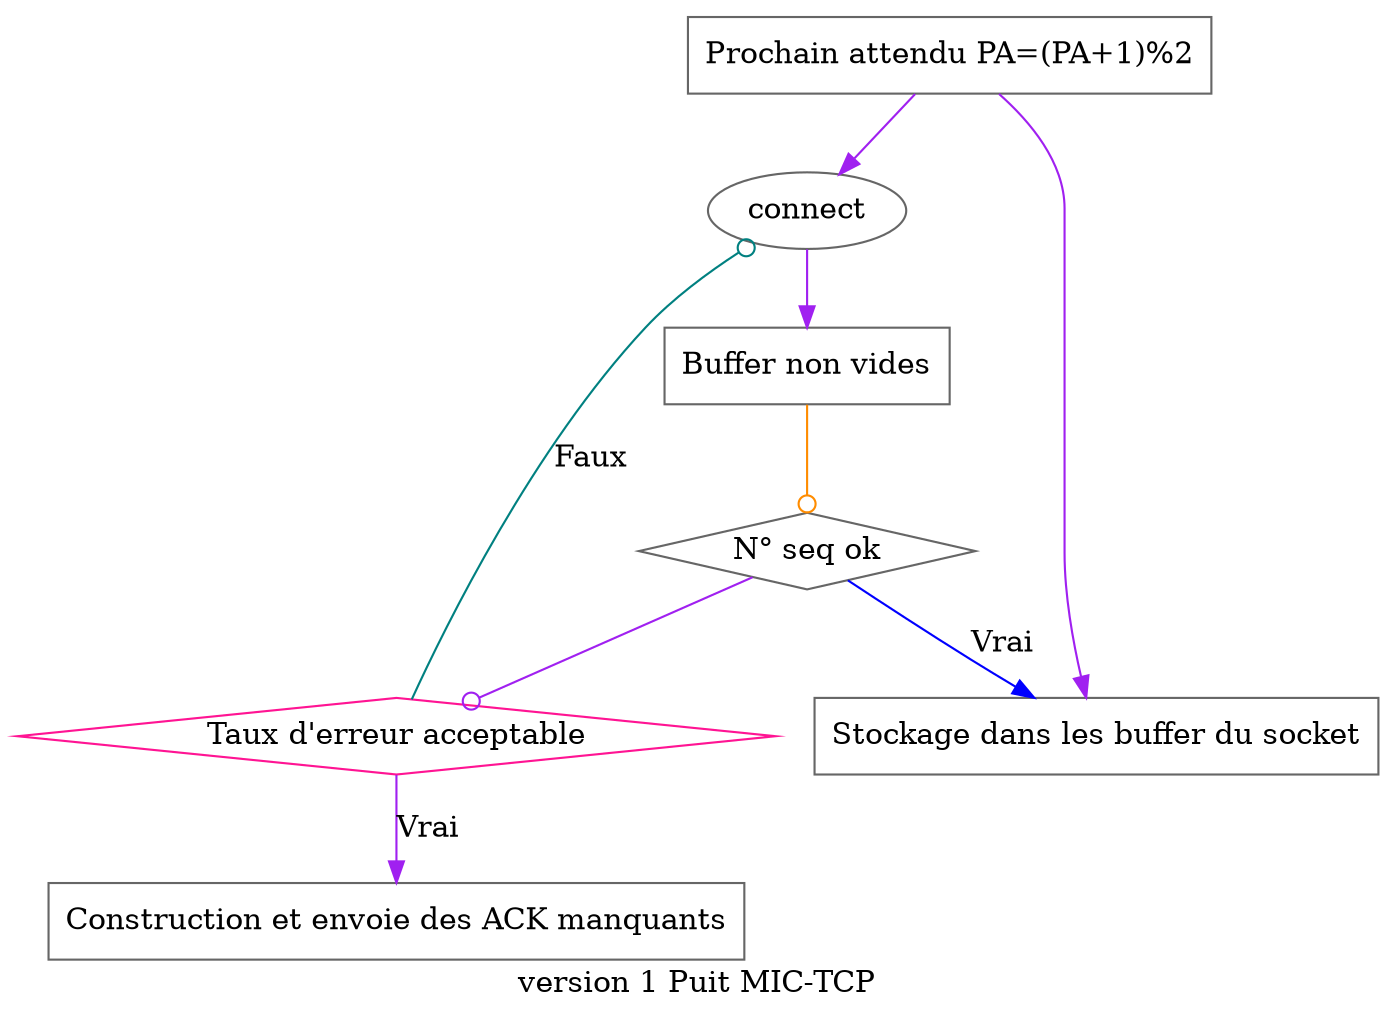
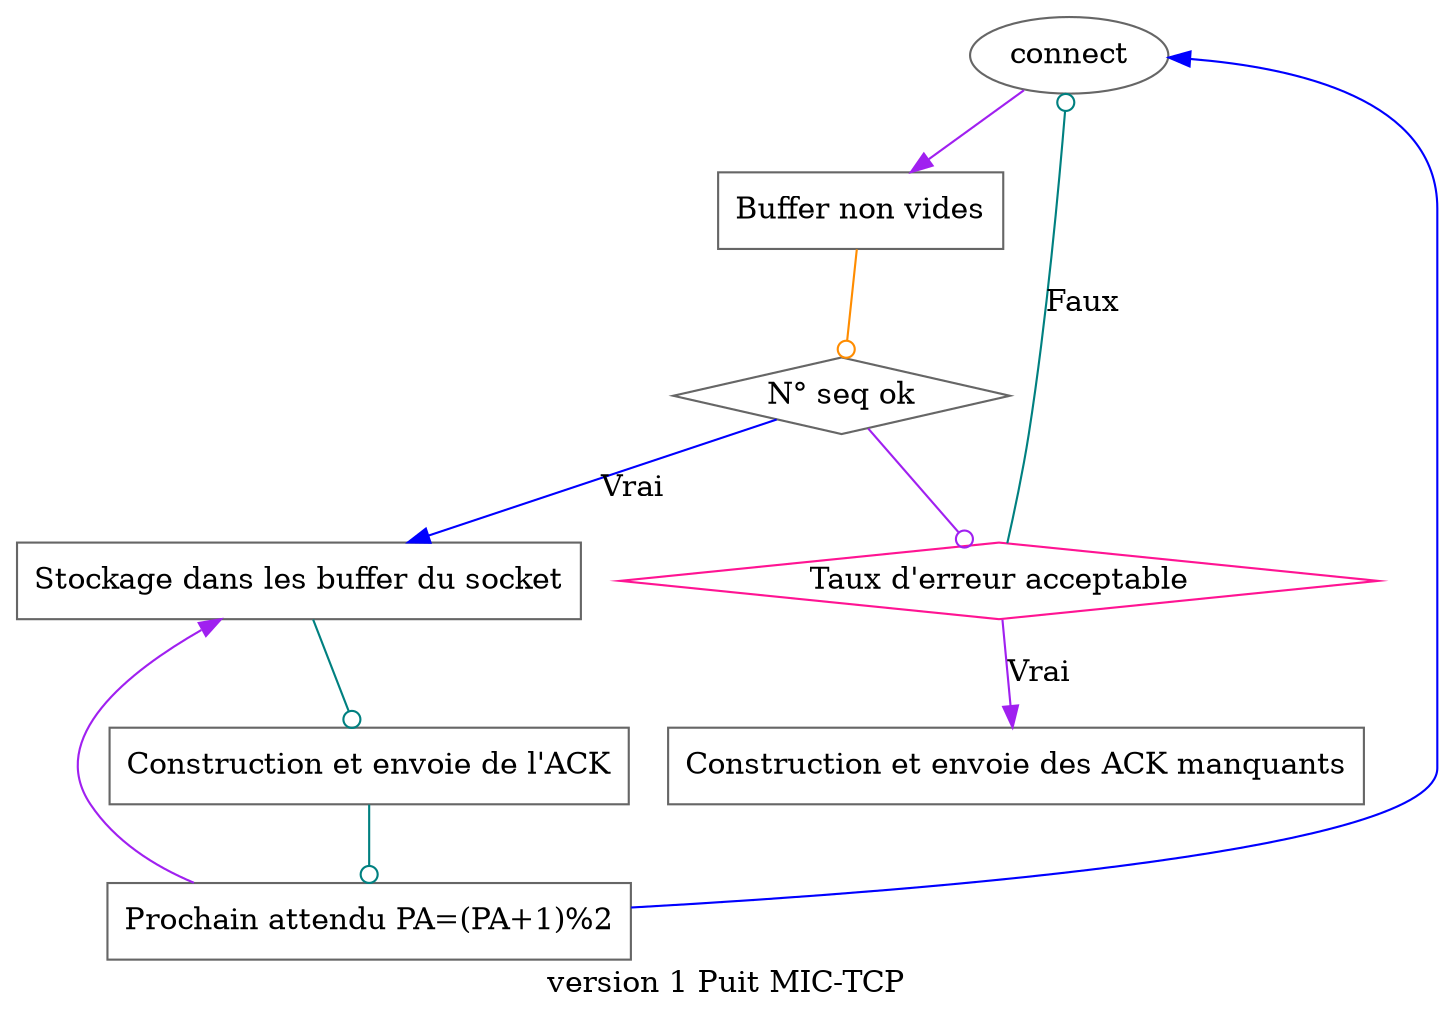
(885, 126) -> (1437, 746)
none -> (369, 766)
